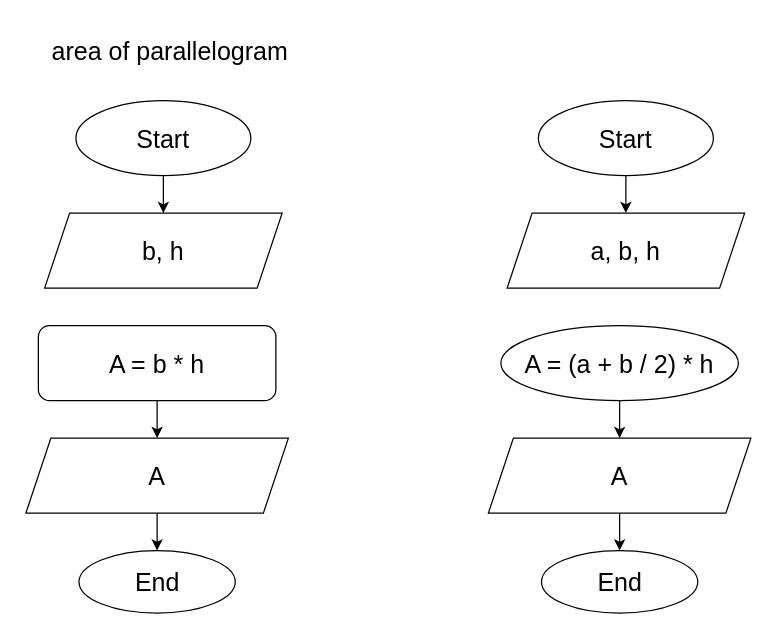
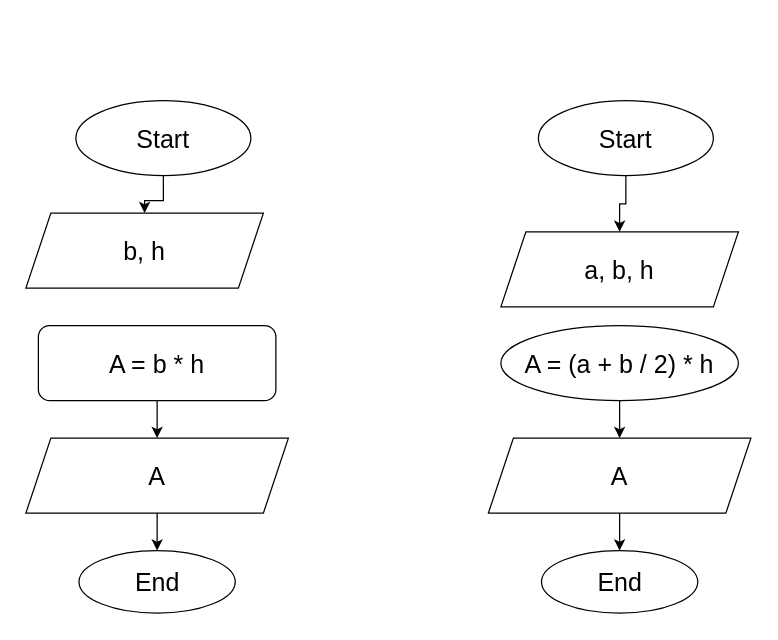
(169, 51) -> none
(163, 251) -> (144, 251)
(626, 251) -> (619, 269)
